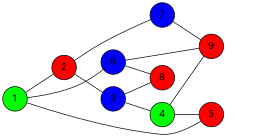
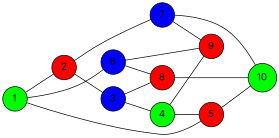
none -> (262, 78)
